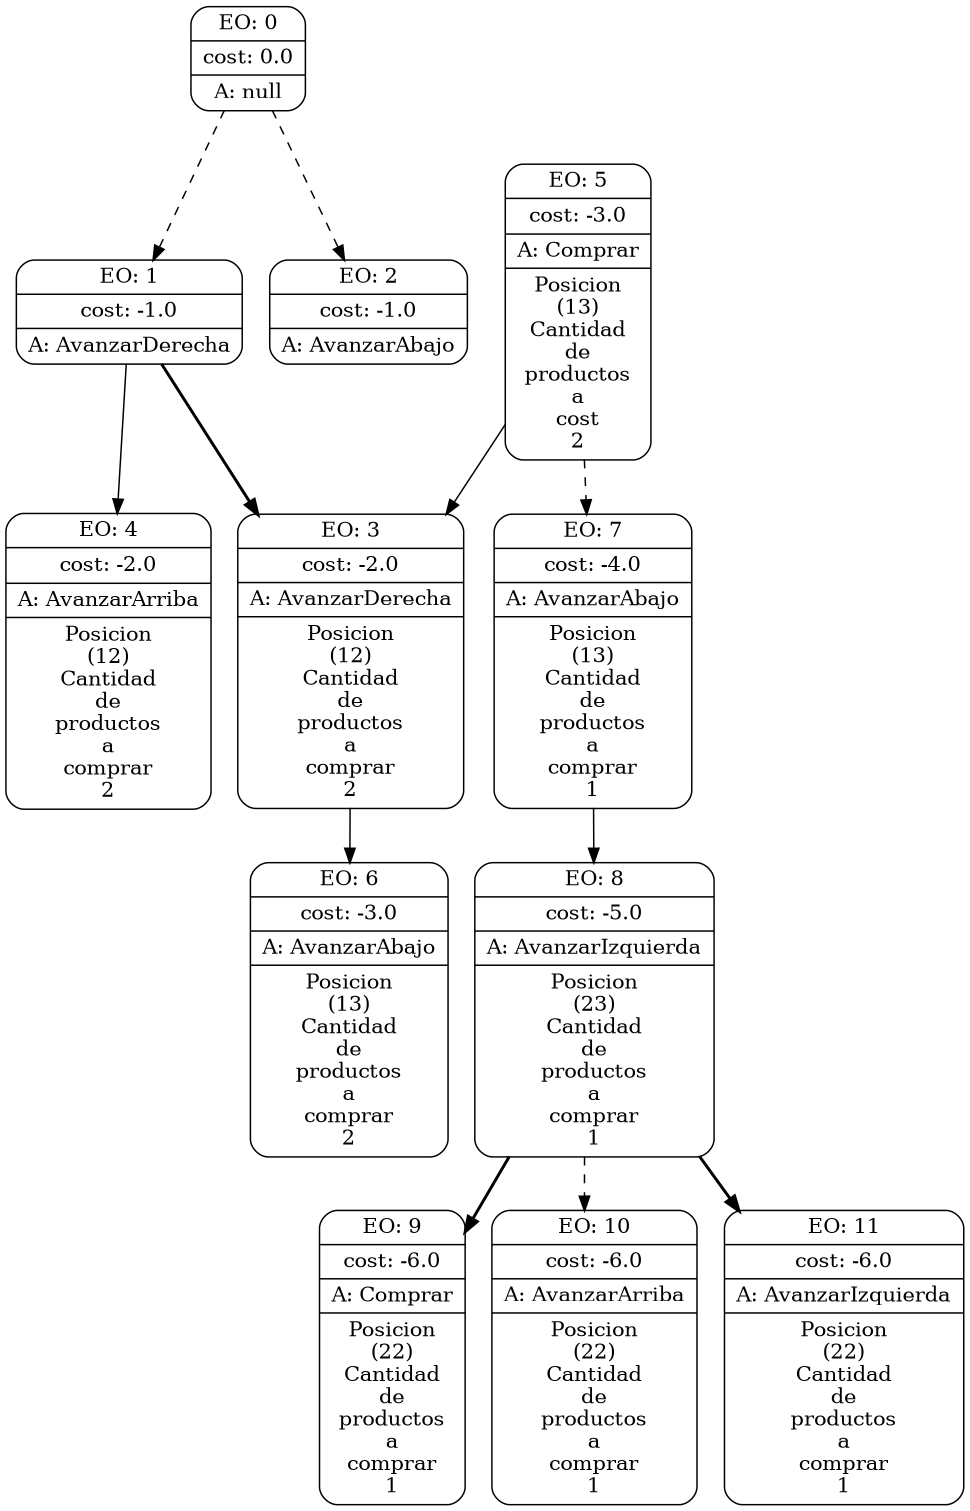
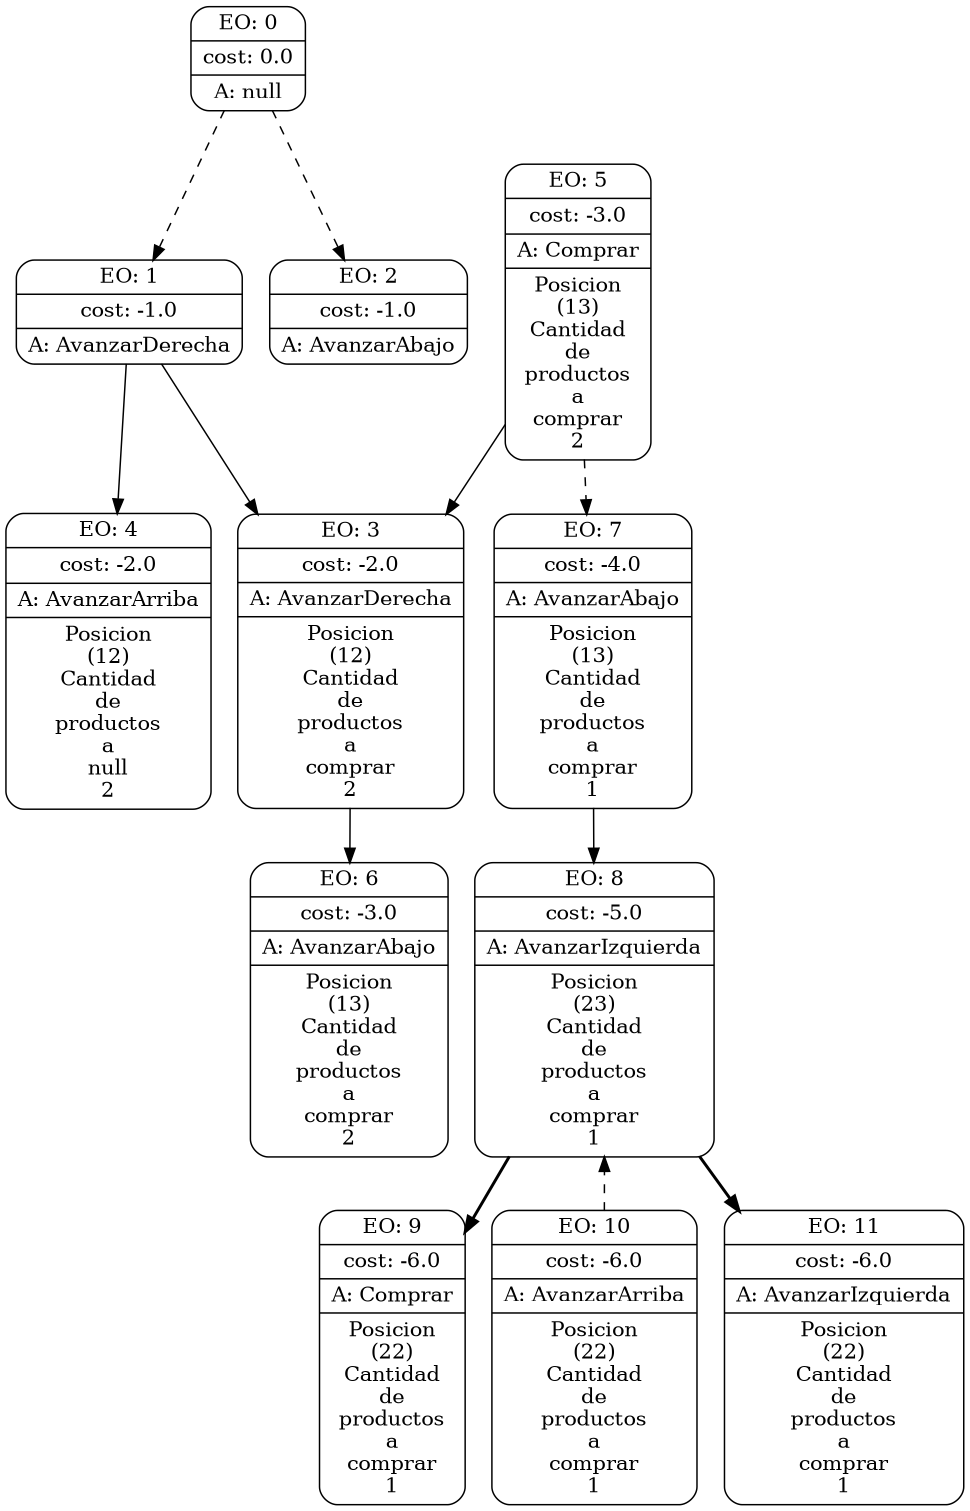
(578, 419) -> (578, 419)
(206, 433) -> (206, 433)
(108, 768) -> (108, 768)
(584, 1176) -> (604, 1191)
